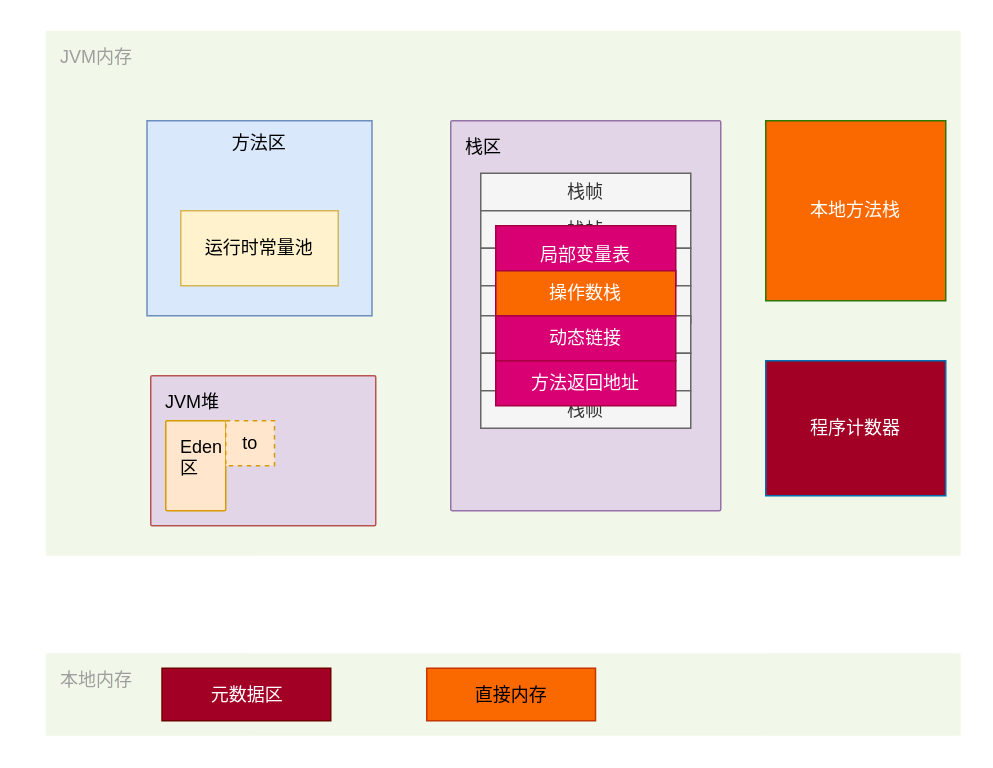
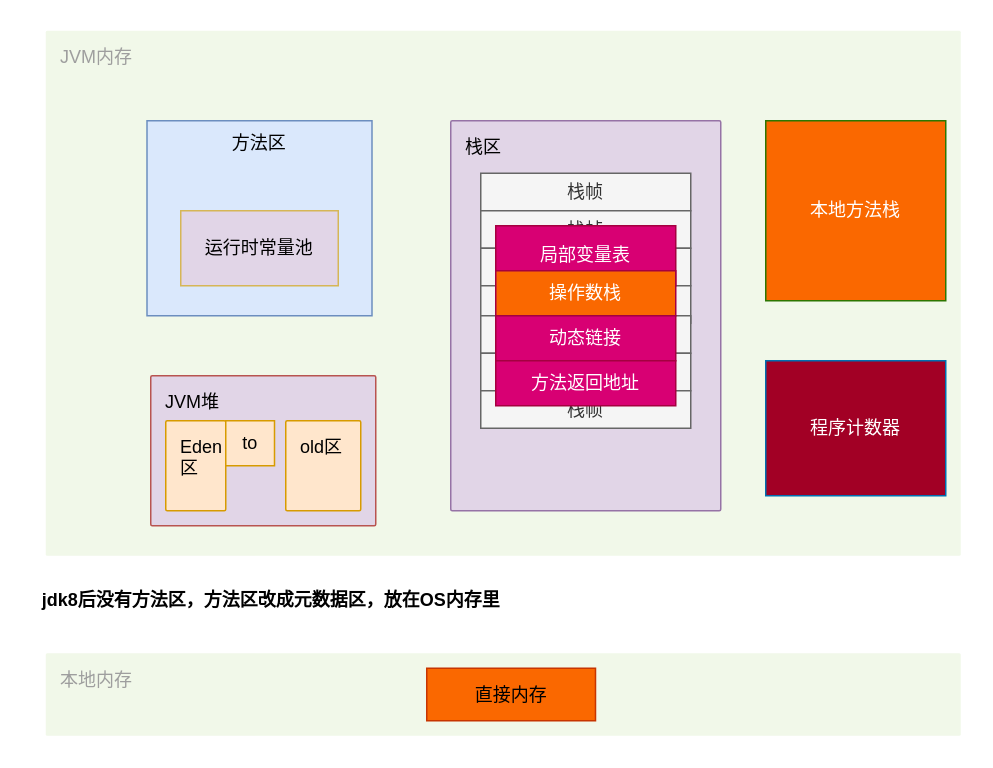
(260, 248) -> (260, 248)
(250, 443) -> (250, 443)
none -> (323, 466)
none -> (271, 601)
(246, 695) -> none
